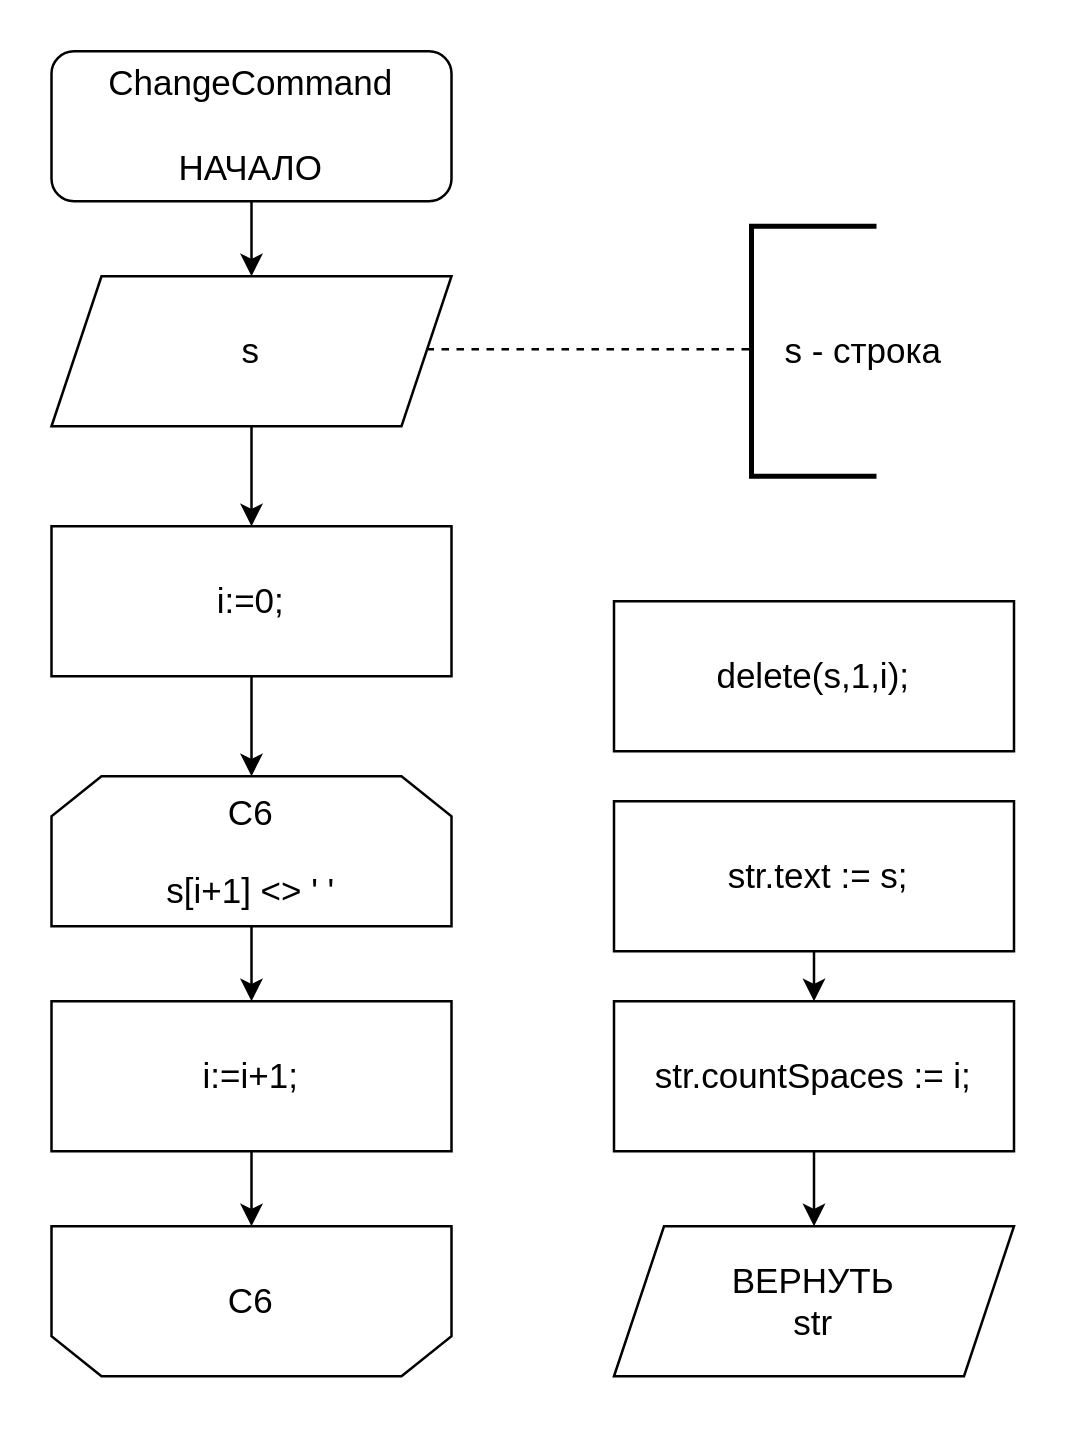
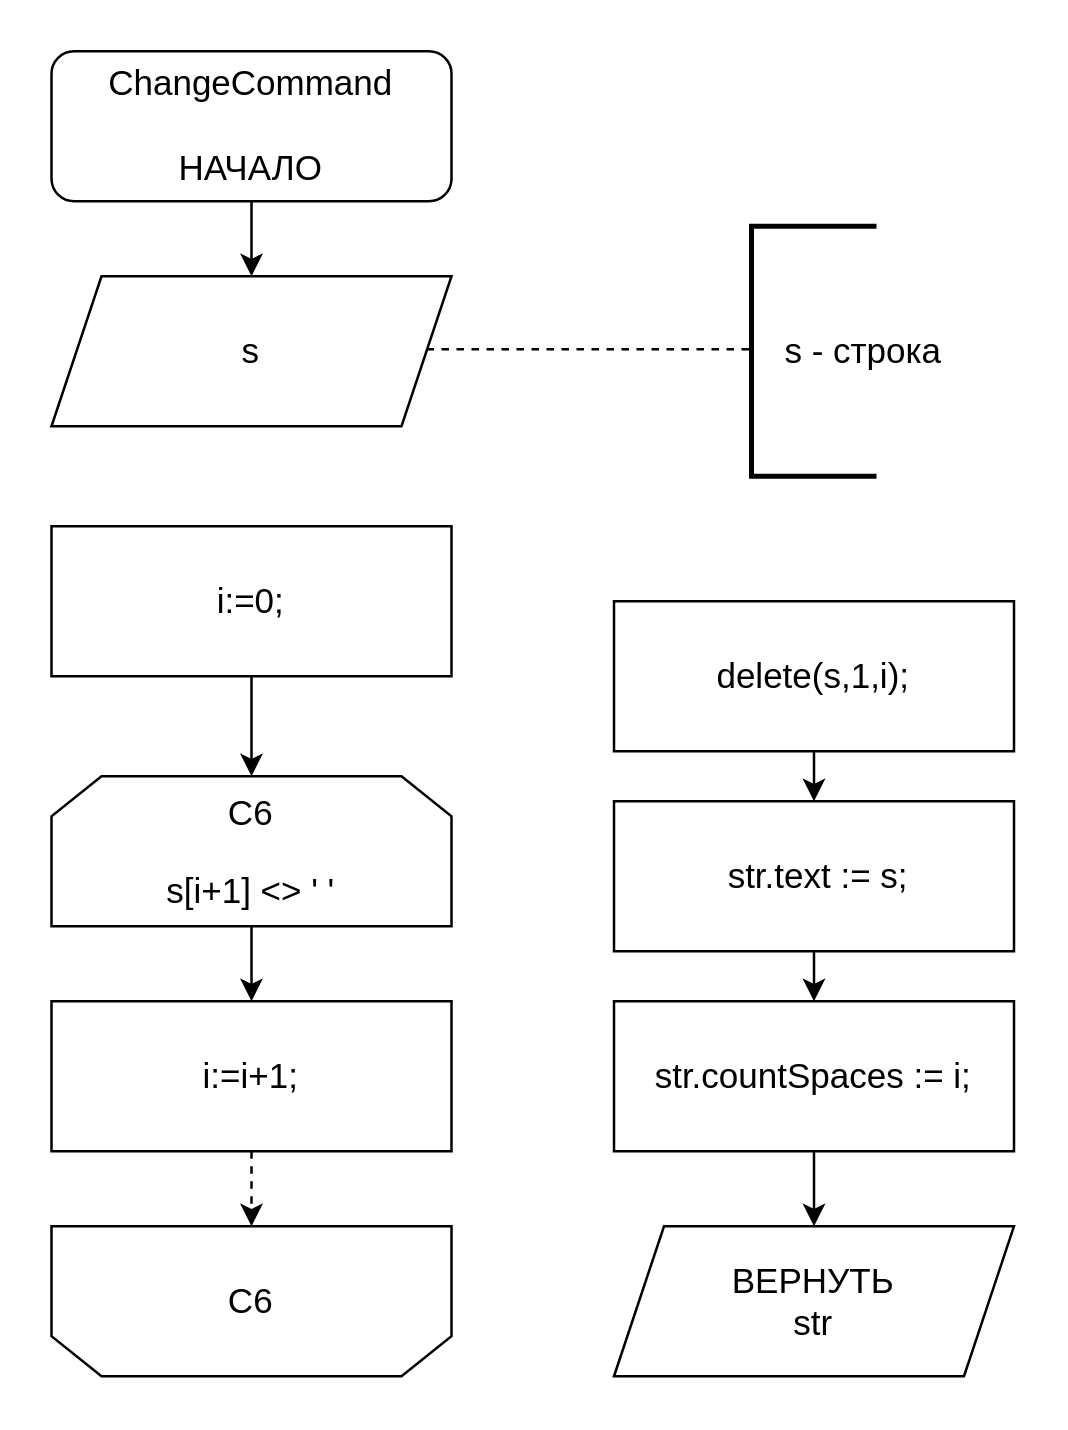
(251, 468) -> none
none -> (814, 768)
(251, 1182) -> (251, 1182)
